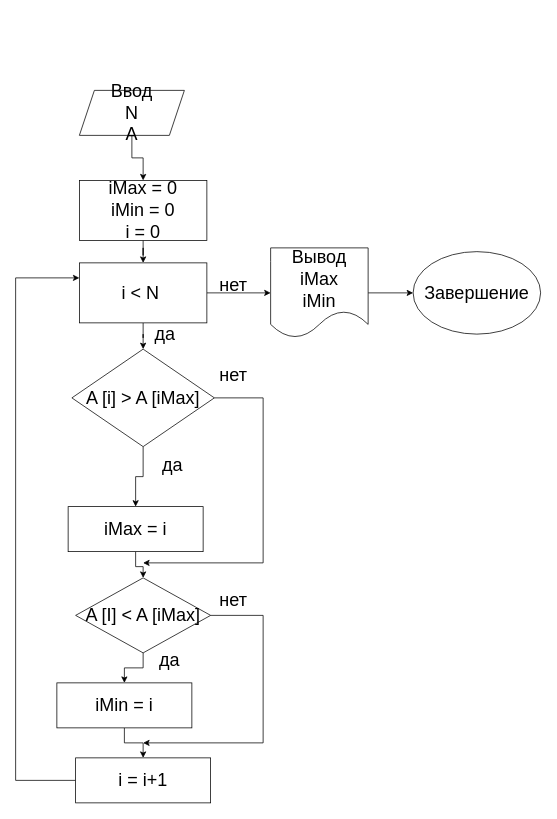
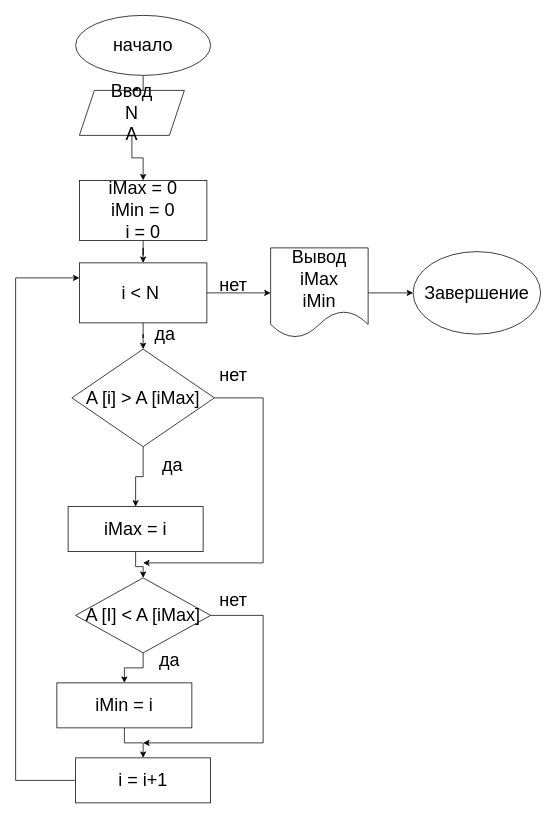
none -> (143, 45)
none -> (143, 85)
